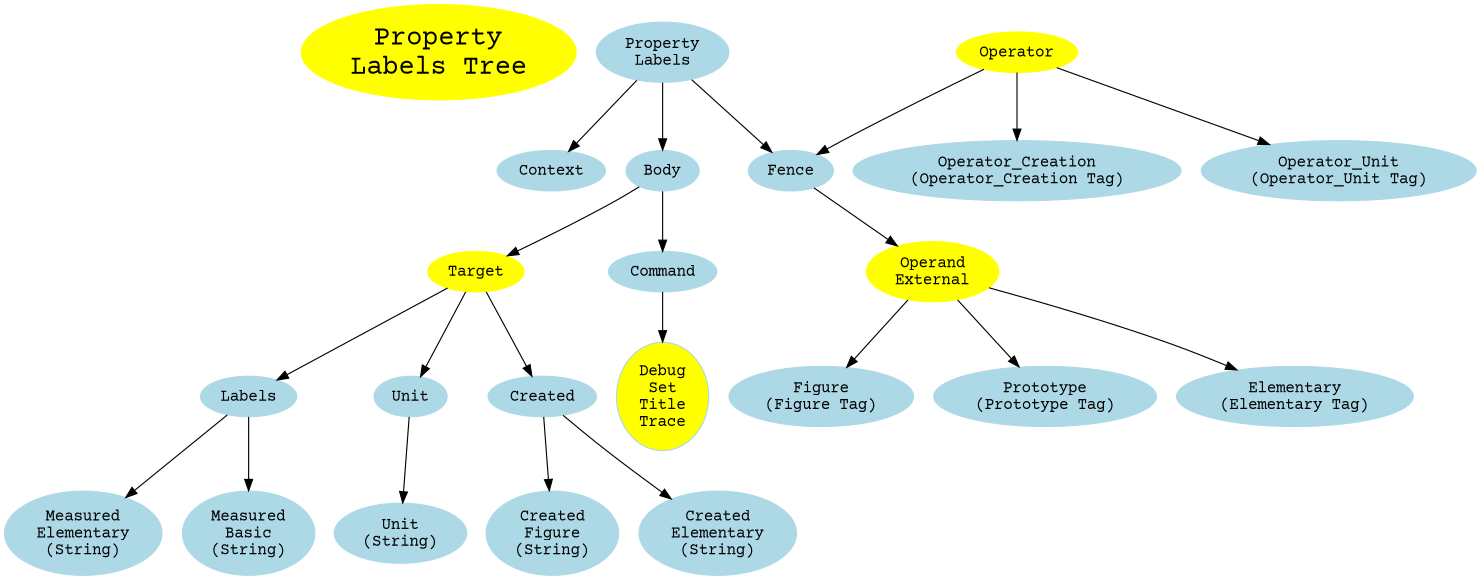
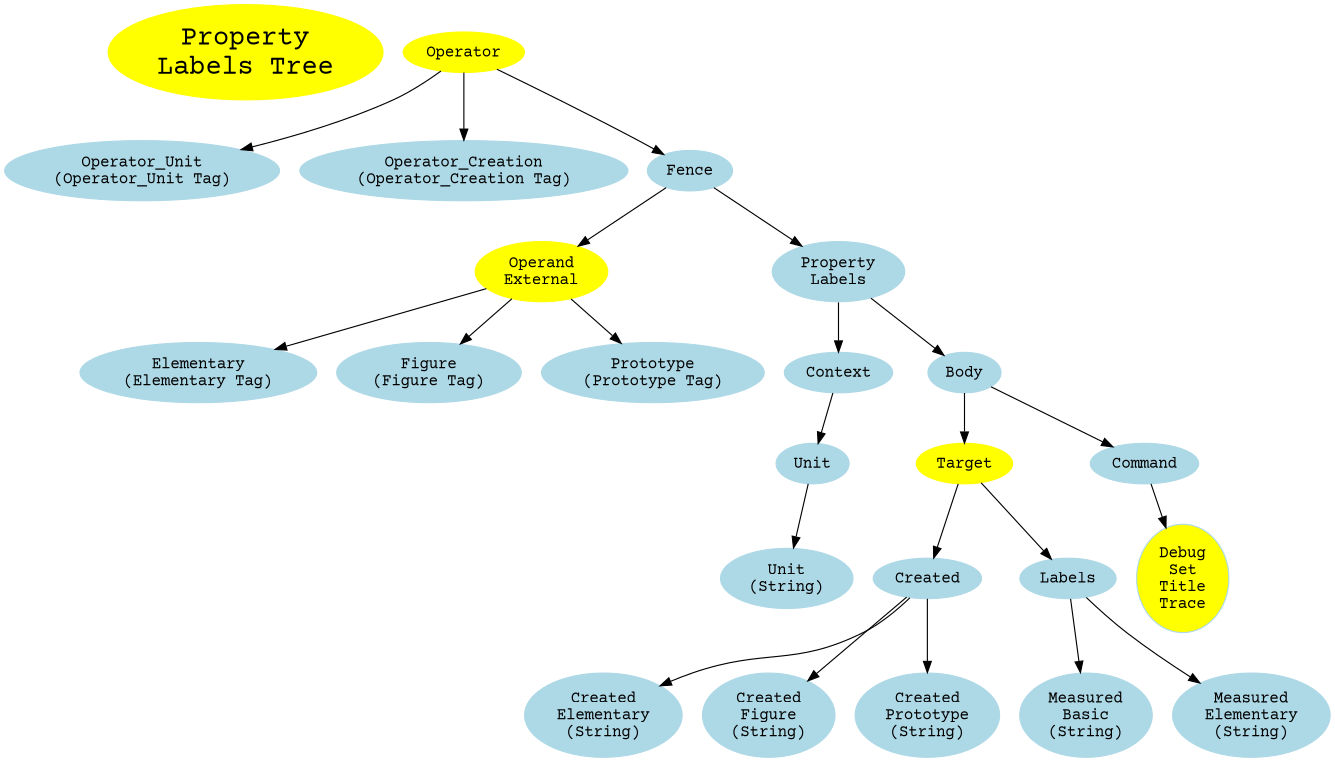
(728, 112) -> (753, 214)
(446, 329) -> (827, 413)
none -> (927, 715)
